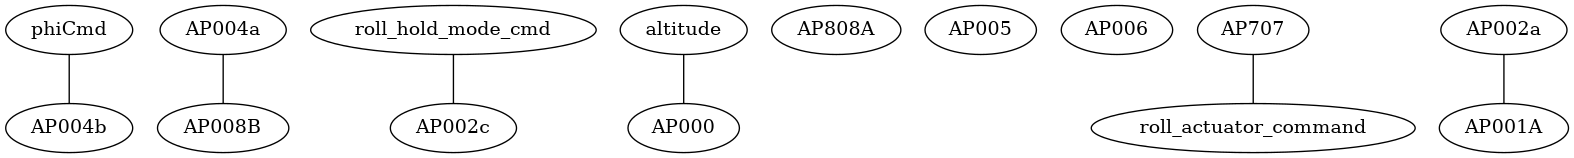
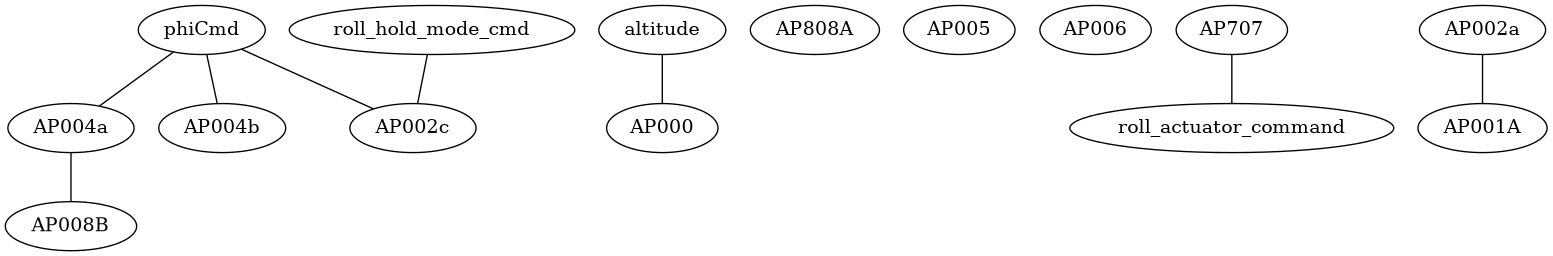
none -> (136, 79)
none -> (307, 79)
